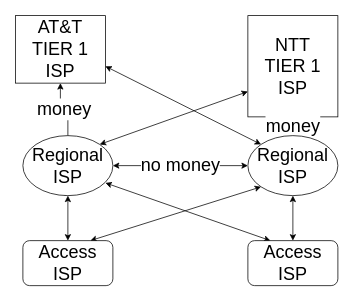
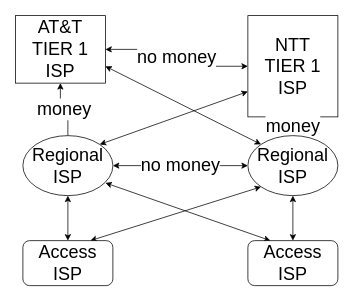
none -> (224, 66)
